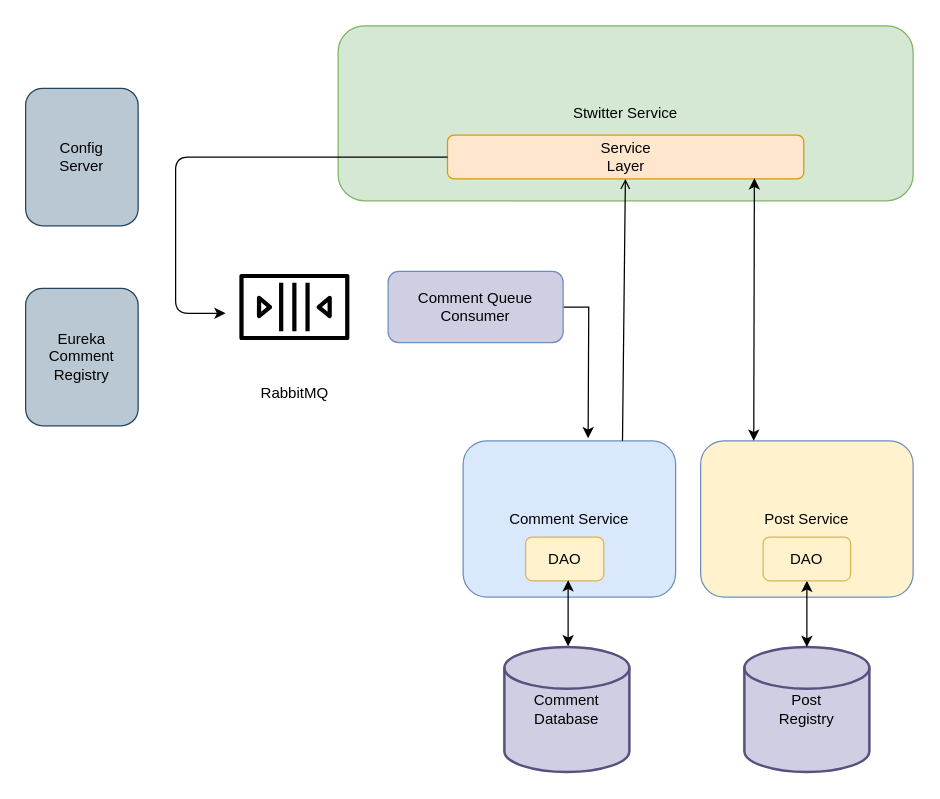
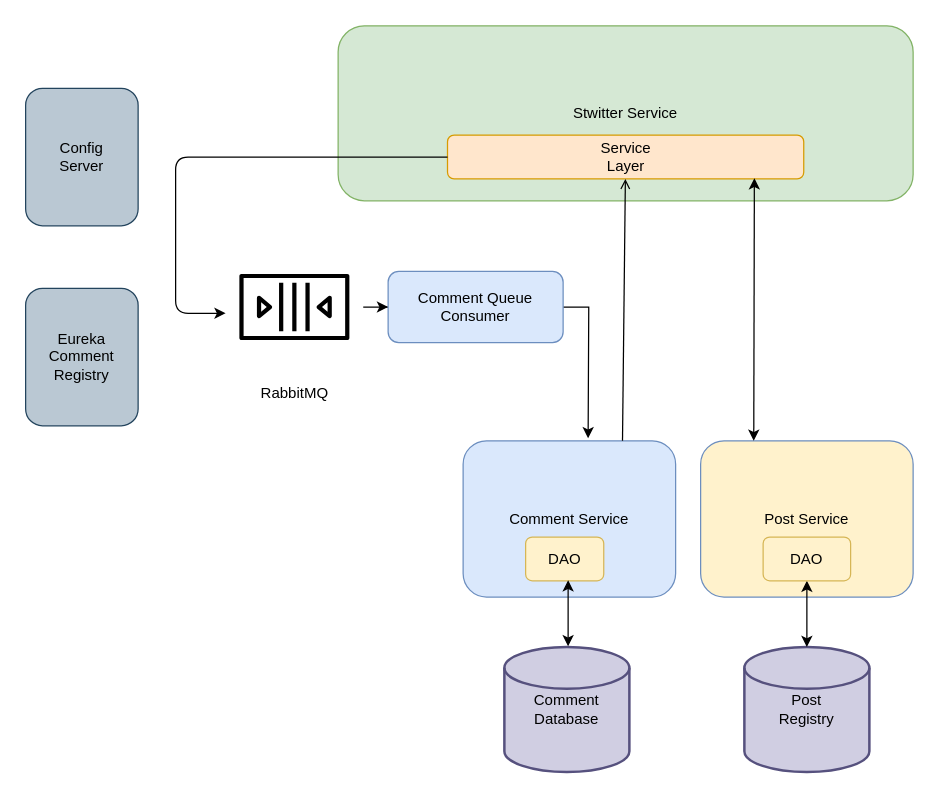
none -> (380, 307)
(476, 307) -> (476, 307)
